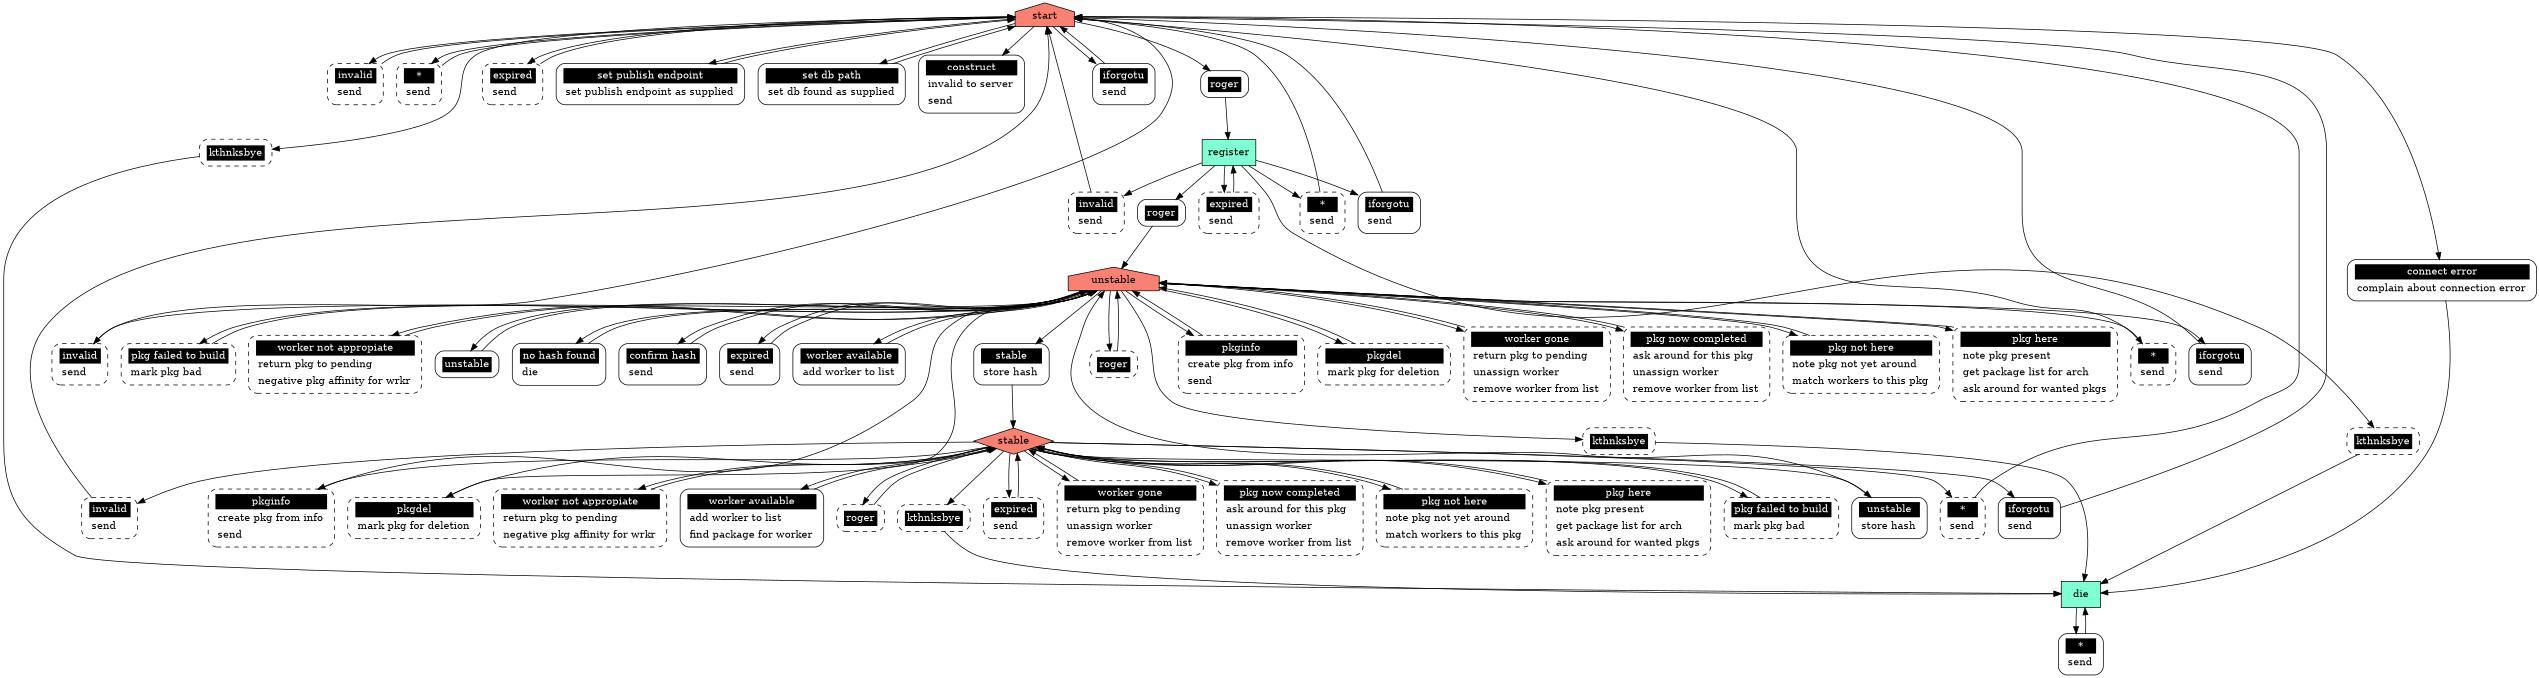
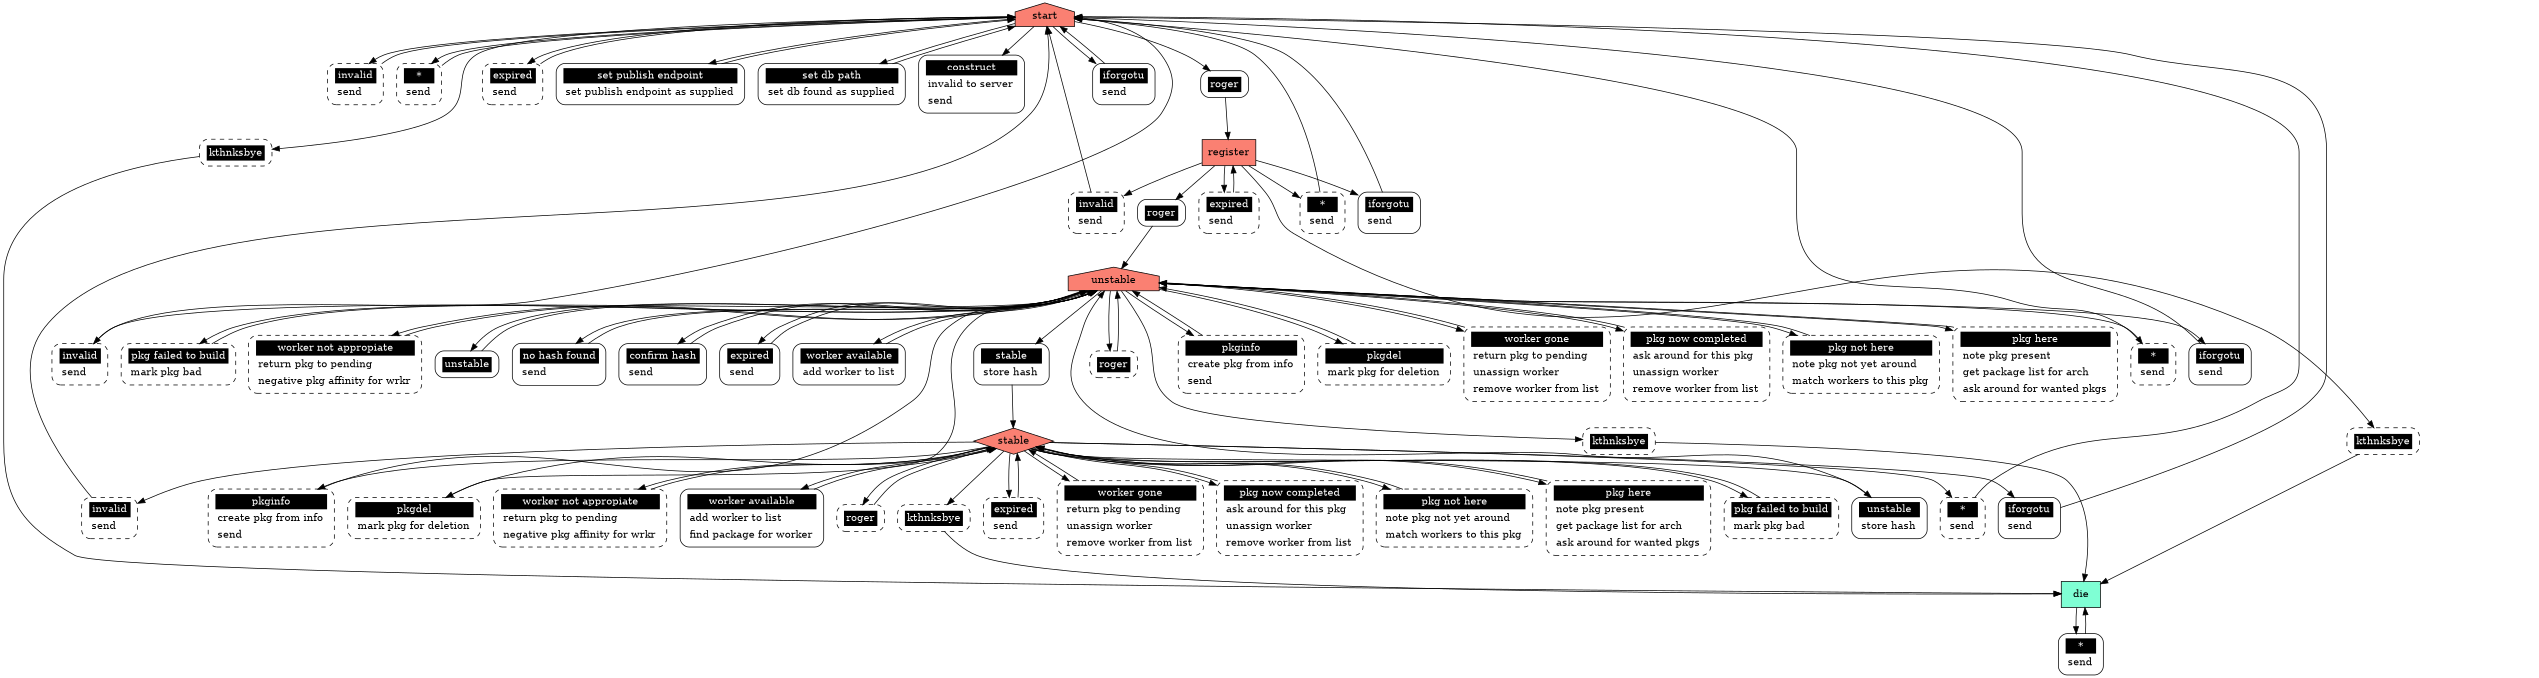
(1229, 153) -> (1229, 153)
(2442, 280) -> none
(530, 372) -> (534, 372)
